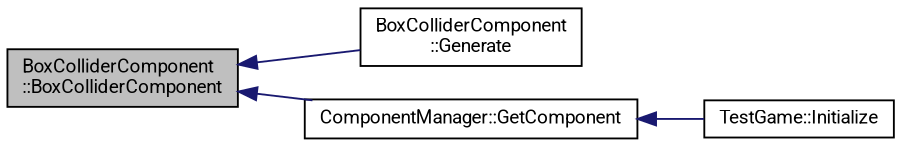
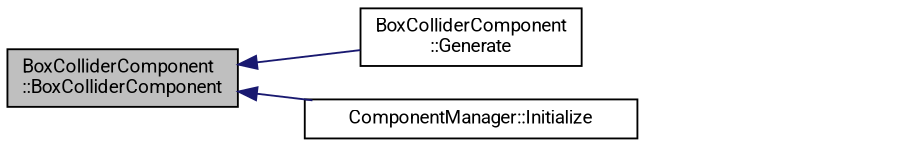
(471, 119) -> (471, 119)
(799, 119) -> none
